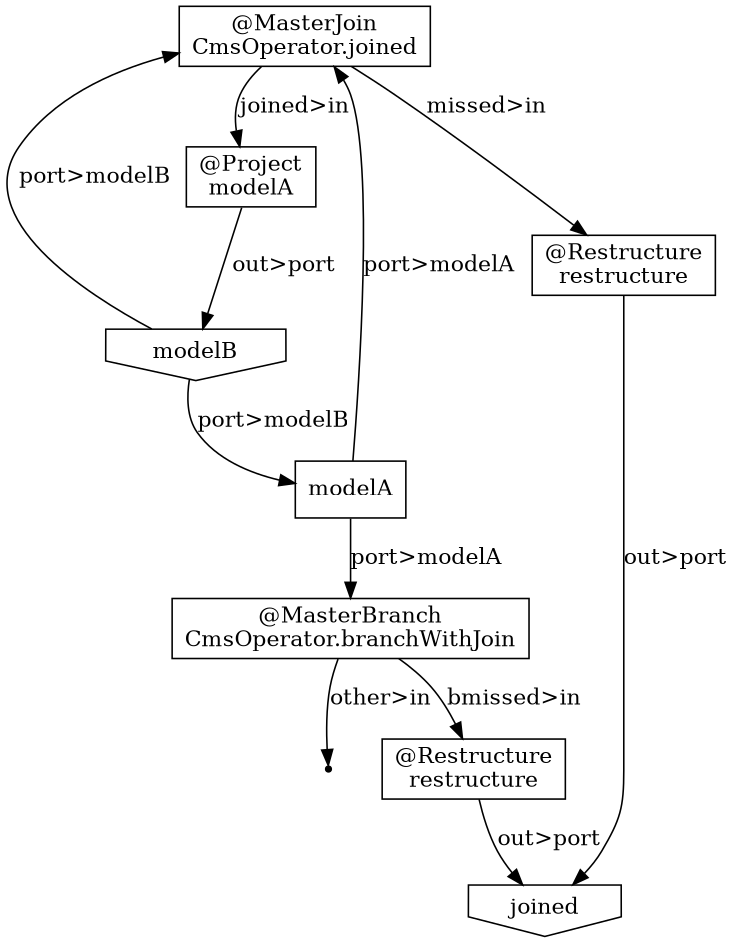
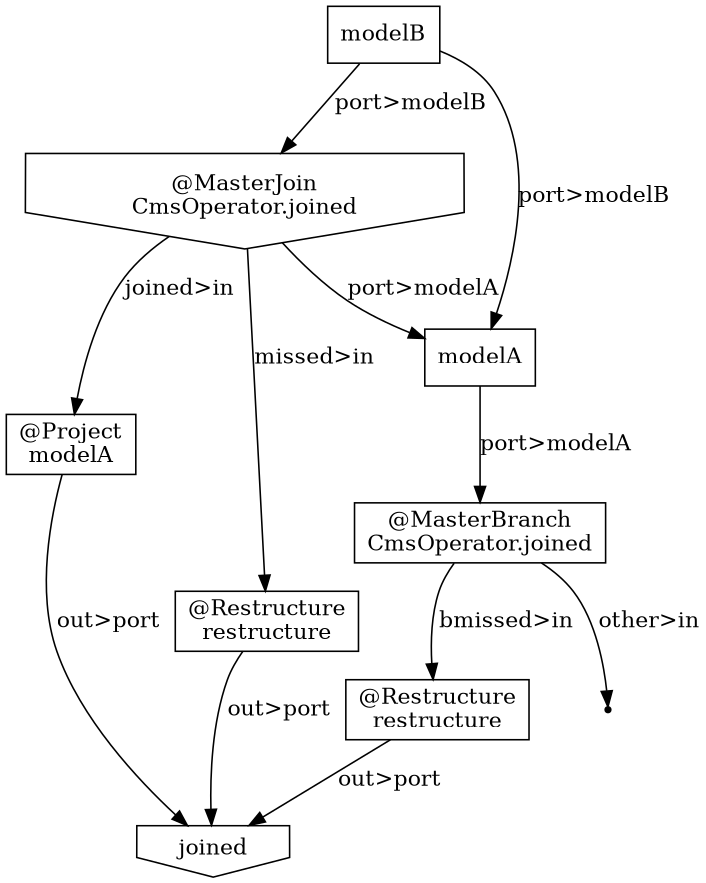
(305, 36) -> (245, 196)
(225, 261) -> (62, 663)
(363, 269) -> (340, 296)
(196, 352) -> (384, 35)
(351, 629) -> (480, 533)
